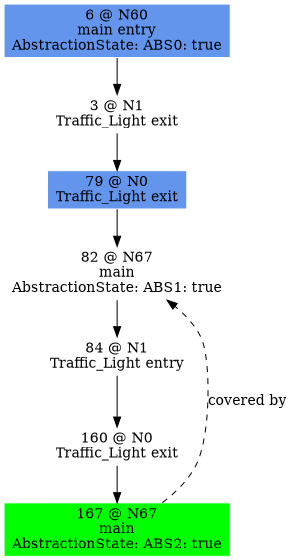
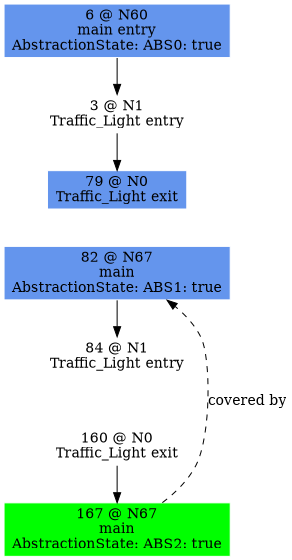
(117, 114) -> (117, 114)
(117, 223) -> none
(117, 273) -> (117, 273)
(117, 396) -> none
